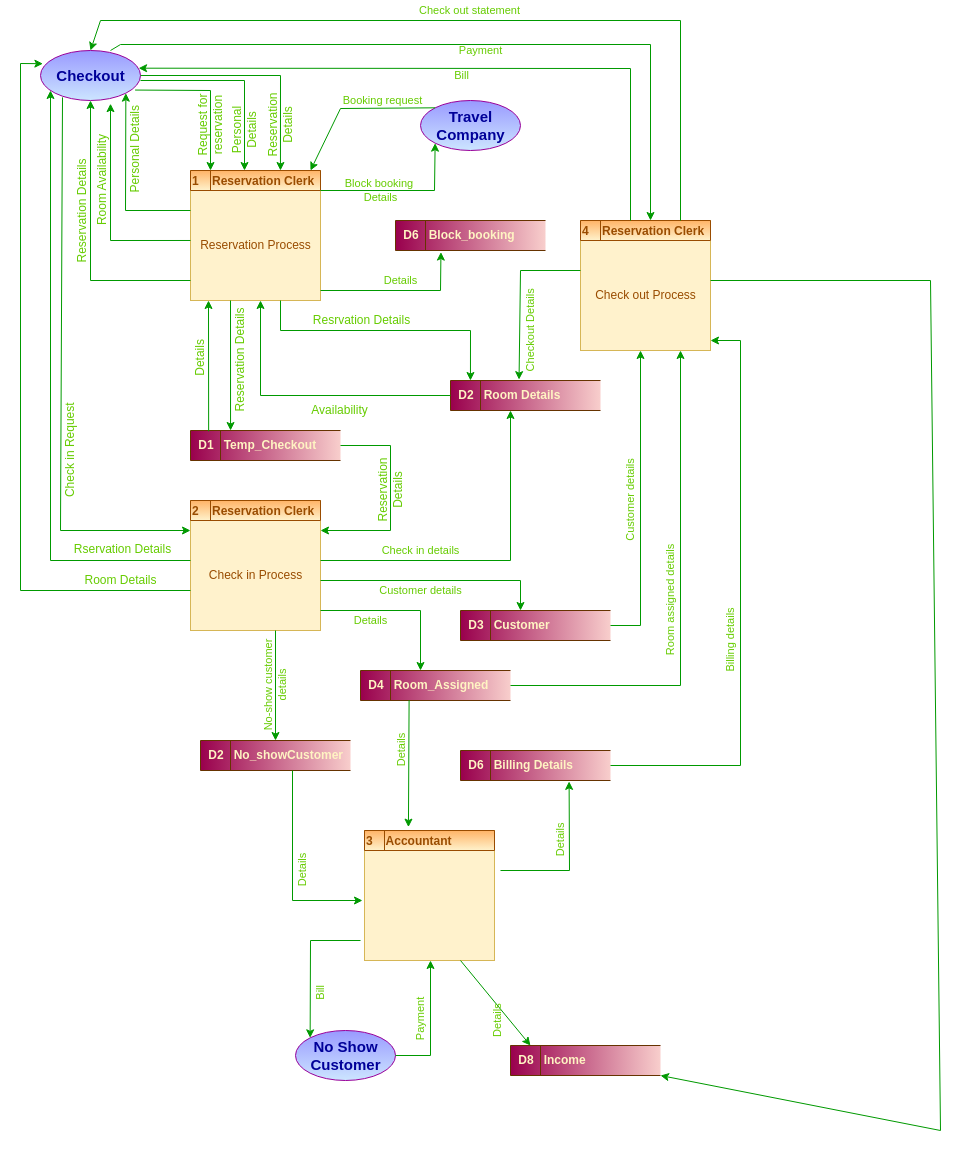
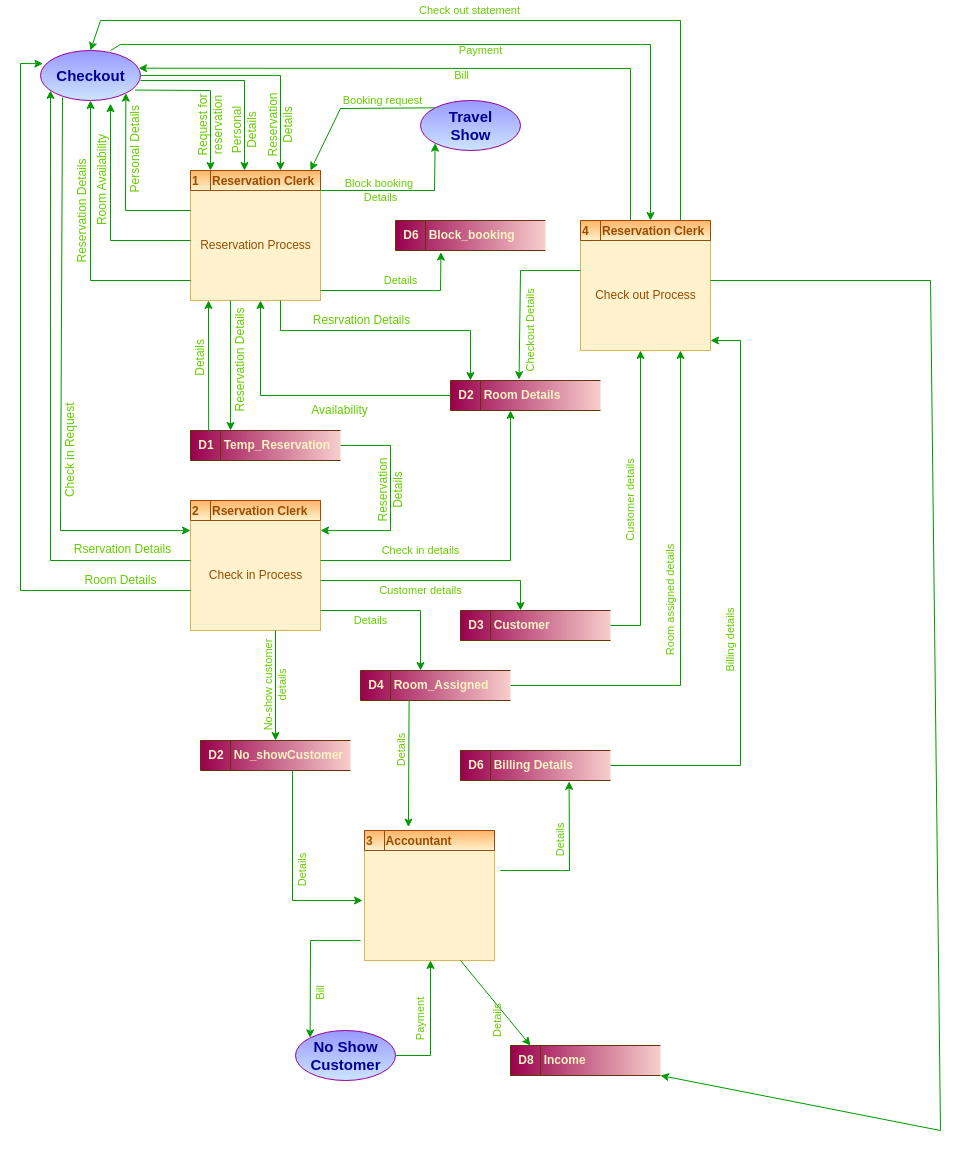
(471, 126) -> (471, 126)
(254, 446) -> (263, 446)
(258, 511) -> (255, 511)
